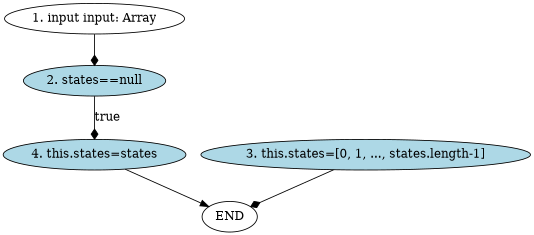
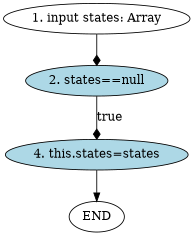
(95, 19) -> (97, 19)
(366, 155) -> none
